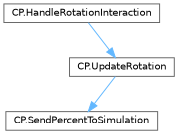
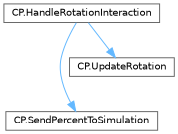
(105, 90) -> (61, 62)
